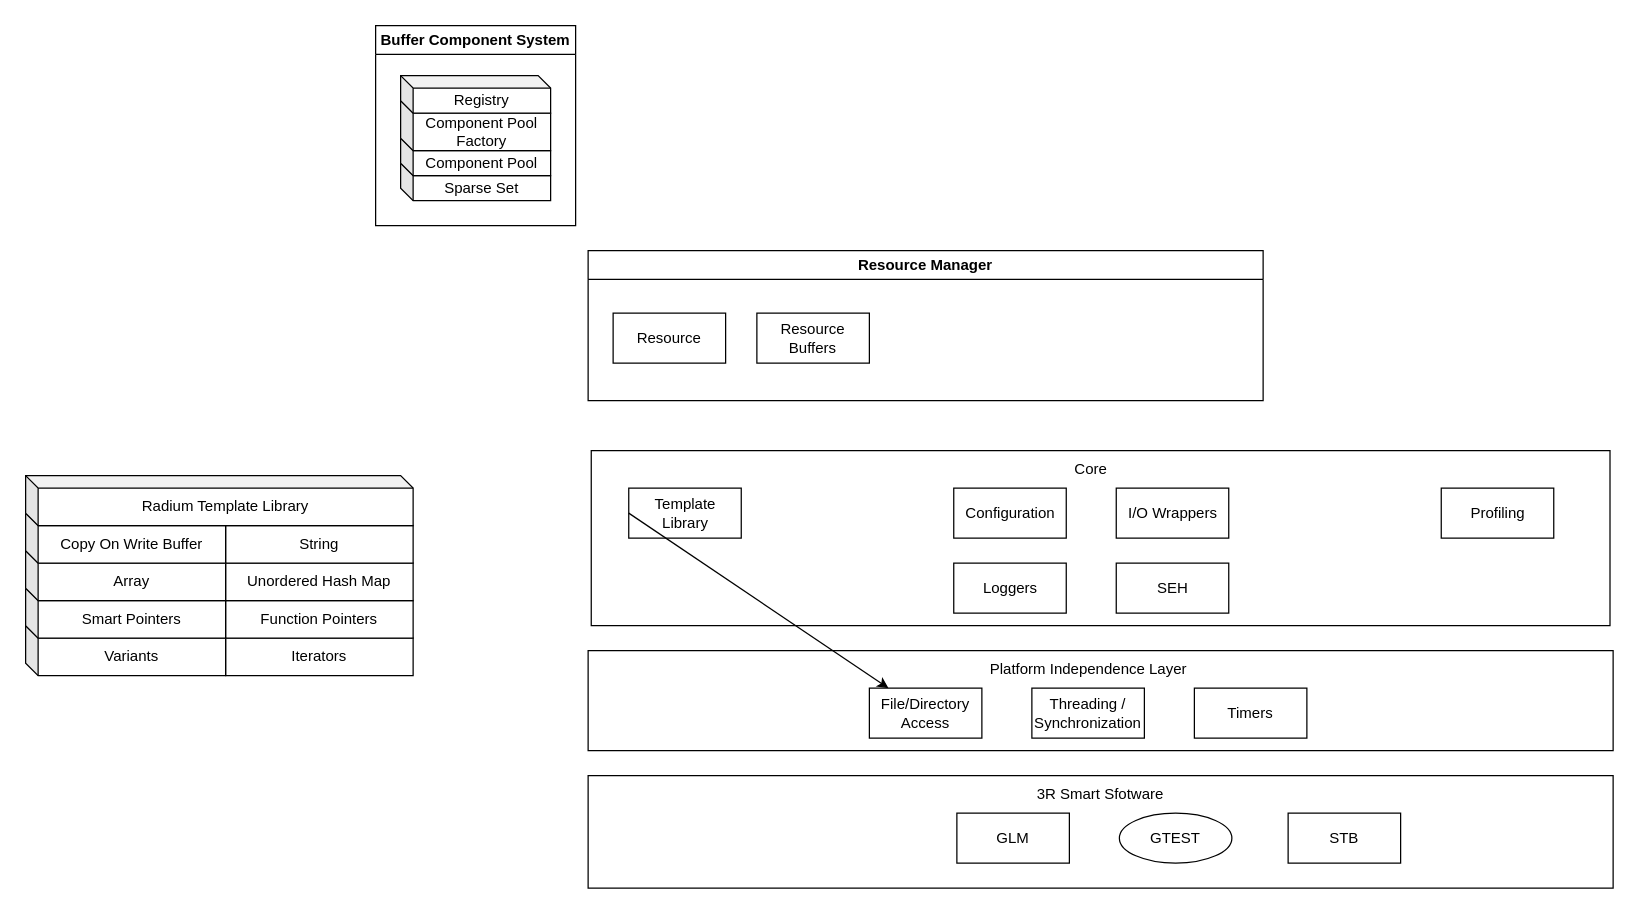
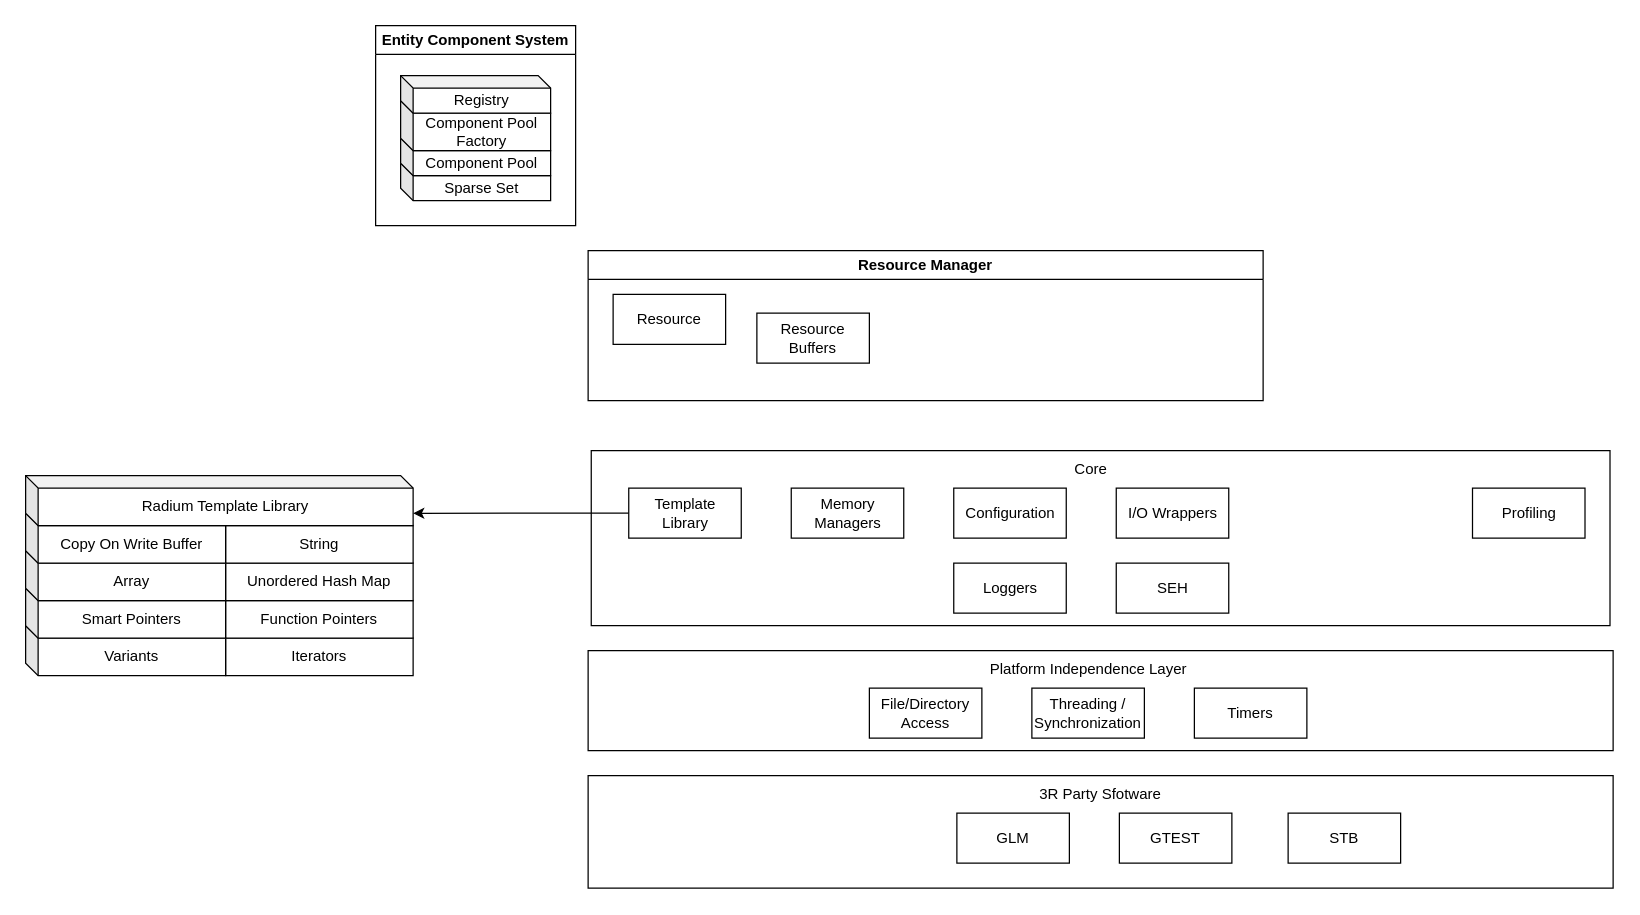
(476, 41) -> (476, 41)
(669, 338) -> (669, 319)
none -> (848, 513)
(1498, 513) -> (1529, 513)
(755, 598) -> (525, 513)
(1101, 794) -> (1101, 794)
(1176, 838) -> (1176, 838)
